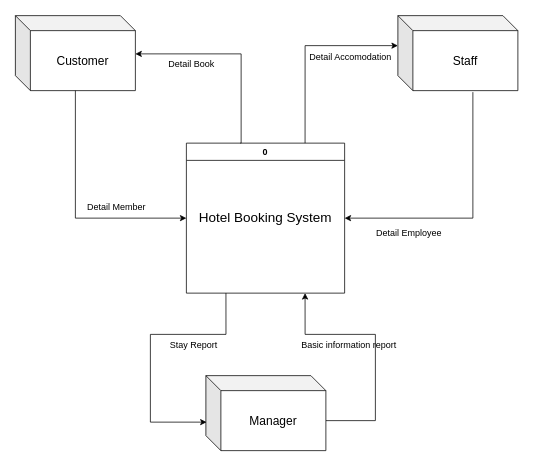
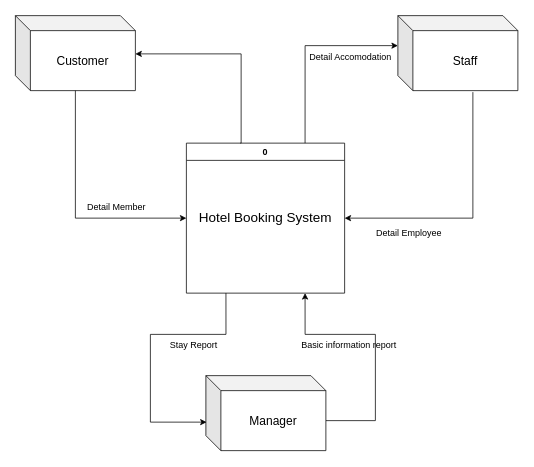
(192, 64) -> none
